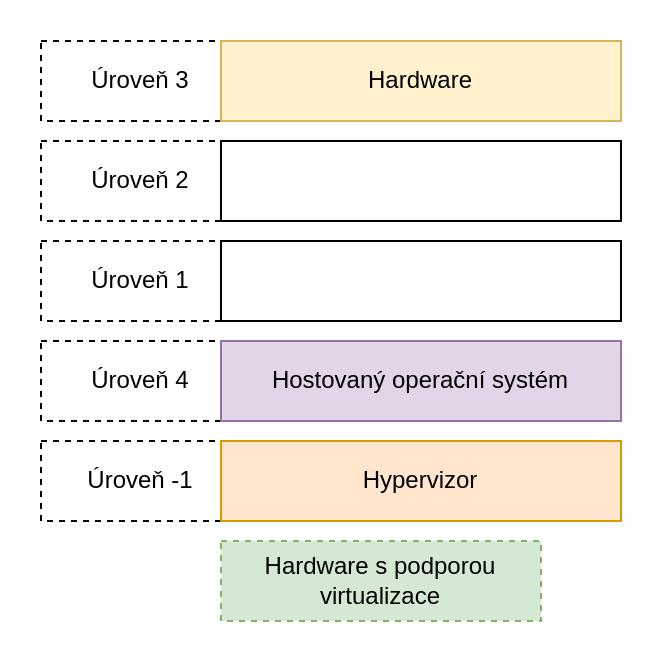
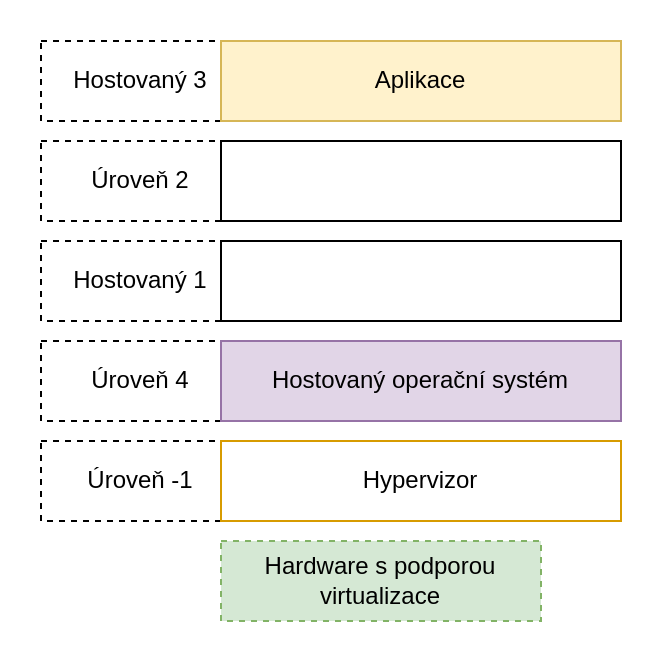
(141, 81) -> (141, 81)
(421, 81) -> (421, 81)
(141, 281) -> (141, 281)
(421, 481) -> (421, 481)
